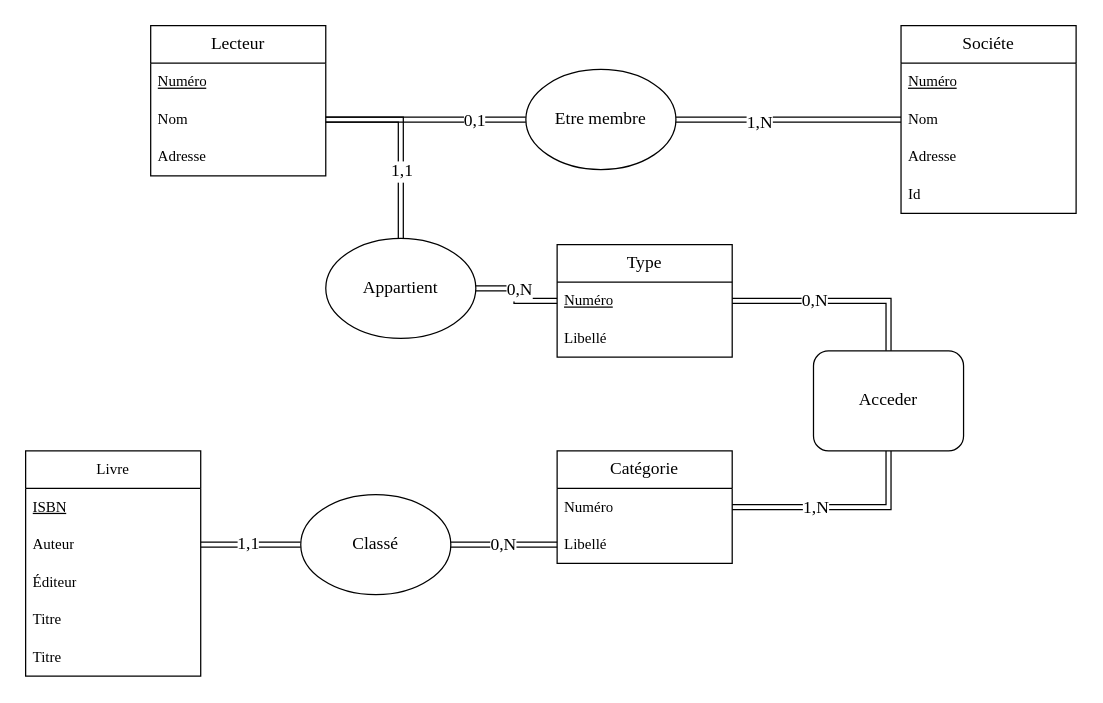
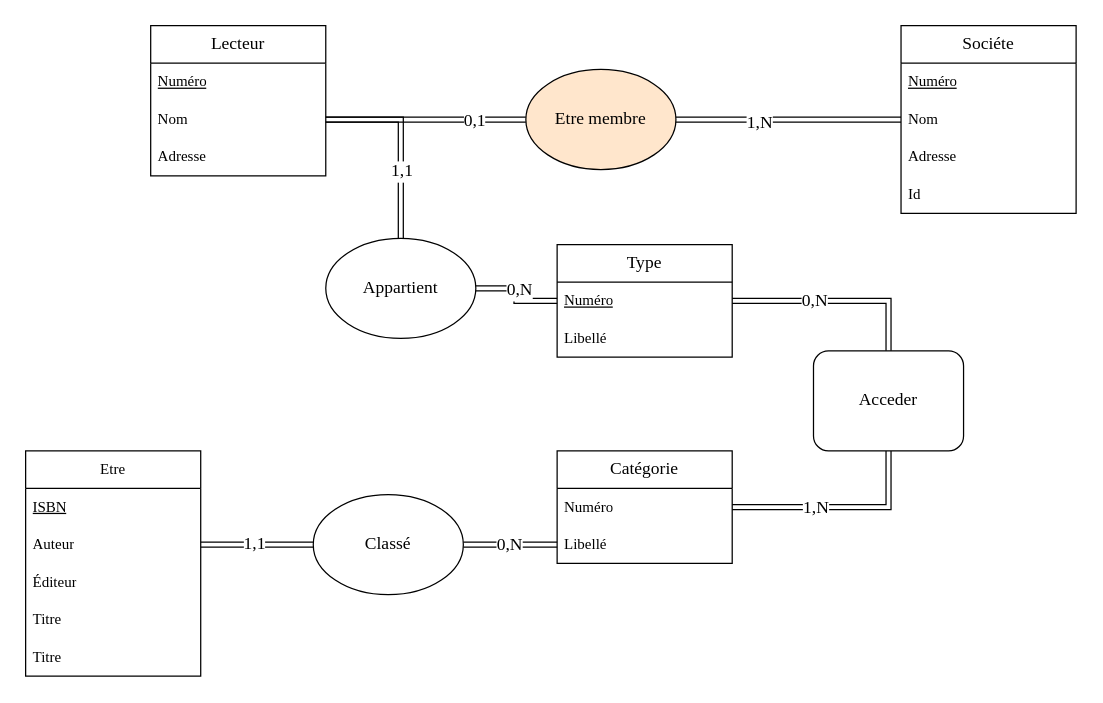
(601, 119) -> (601, 119)
(113, 469) -> (113, 469)
(376, 544) -> (388, 544)
